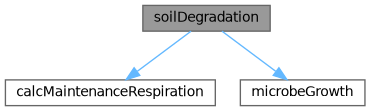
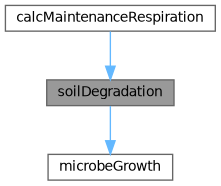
(164, 51) -> (110, 49)
